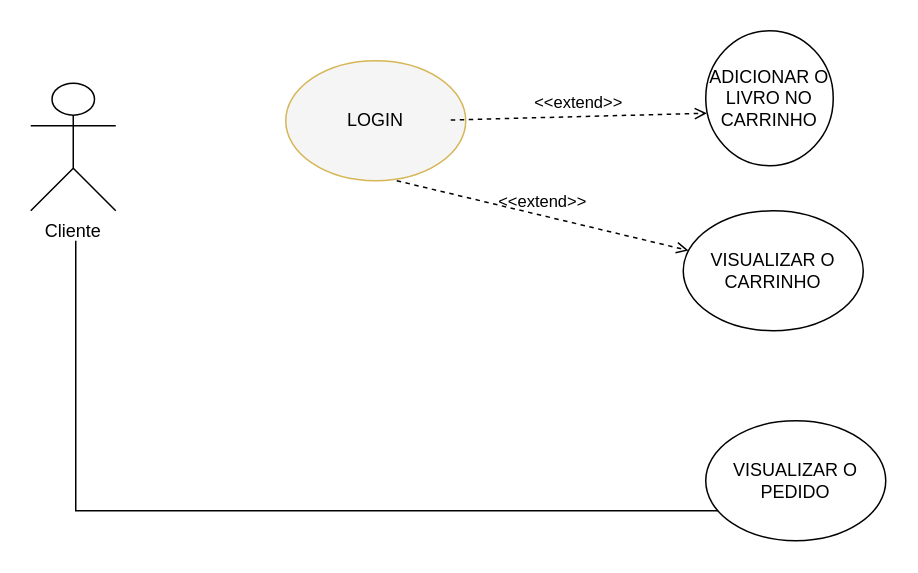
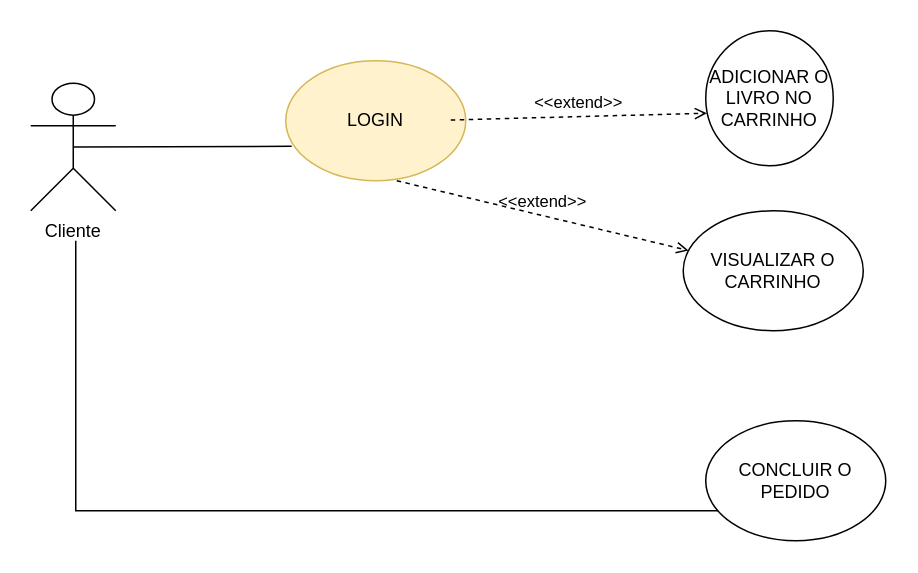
(376, 121) -> (376, 121)
none -> (183, 147)
(796, 481) -> (796, 481)
